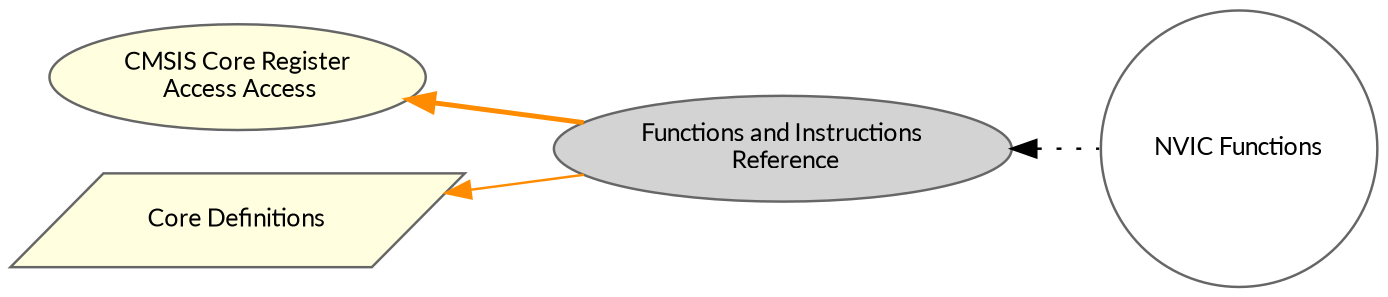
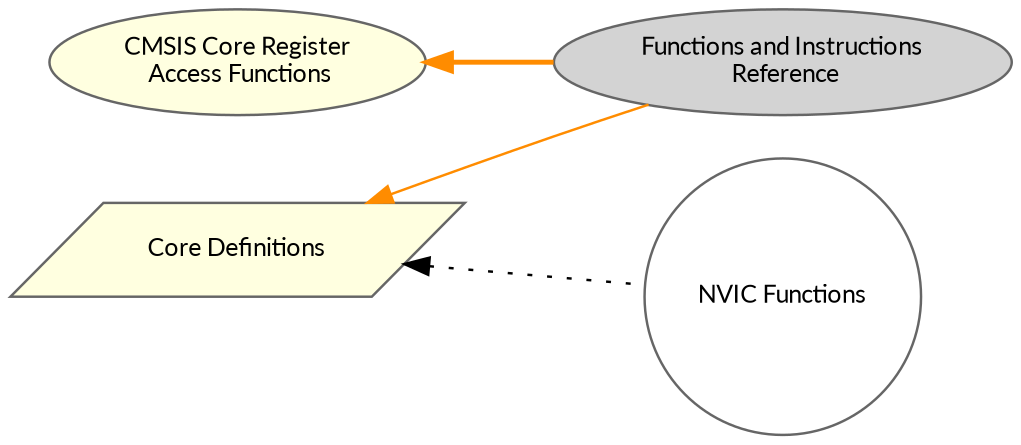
(238, 77) -> (238, 62)
(1068, 149) -> (537, 276)
